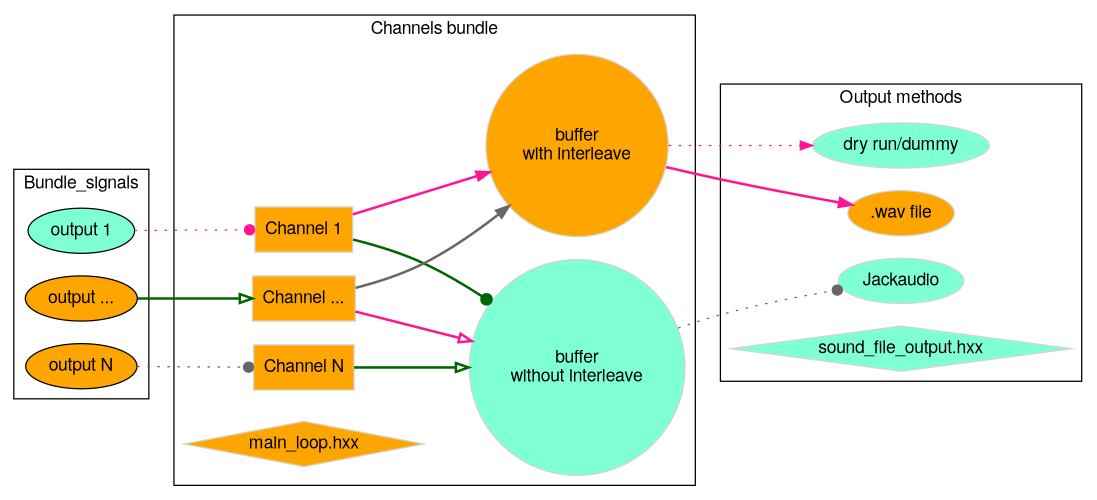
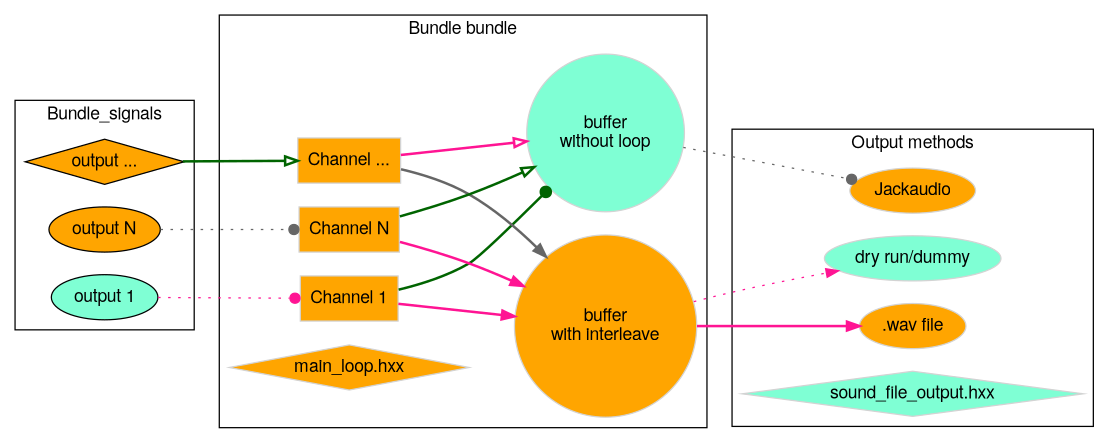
(435, 29) -> (463, 29)
none -> (457, 259)
(901, 281) -> (913, 191)
(81, 298) -> (105, 162)
(577, 367) -> (606, 133)
